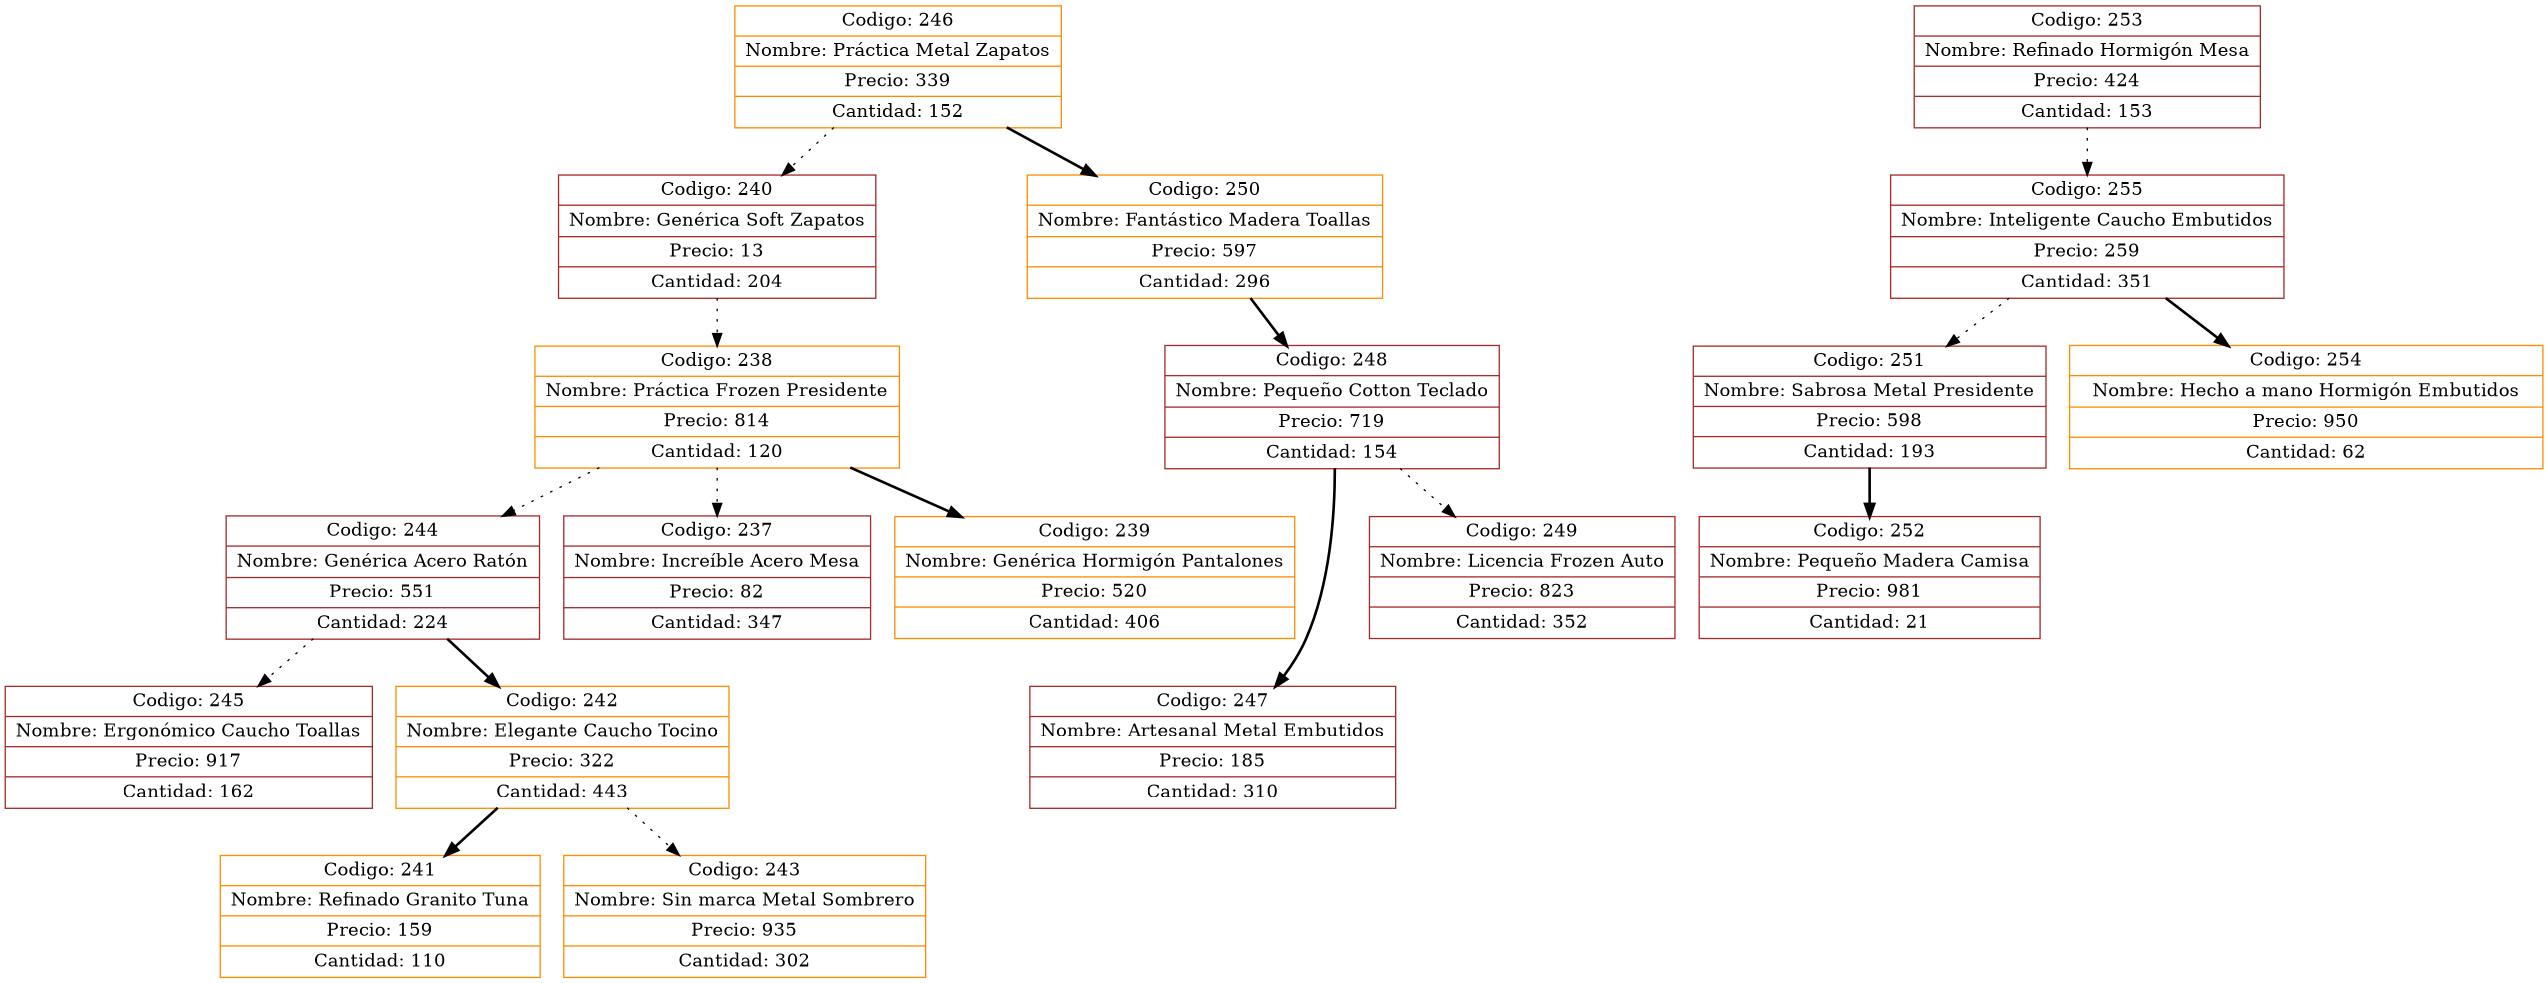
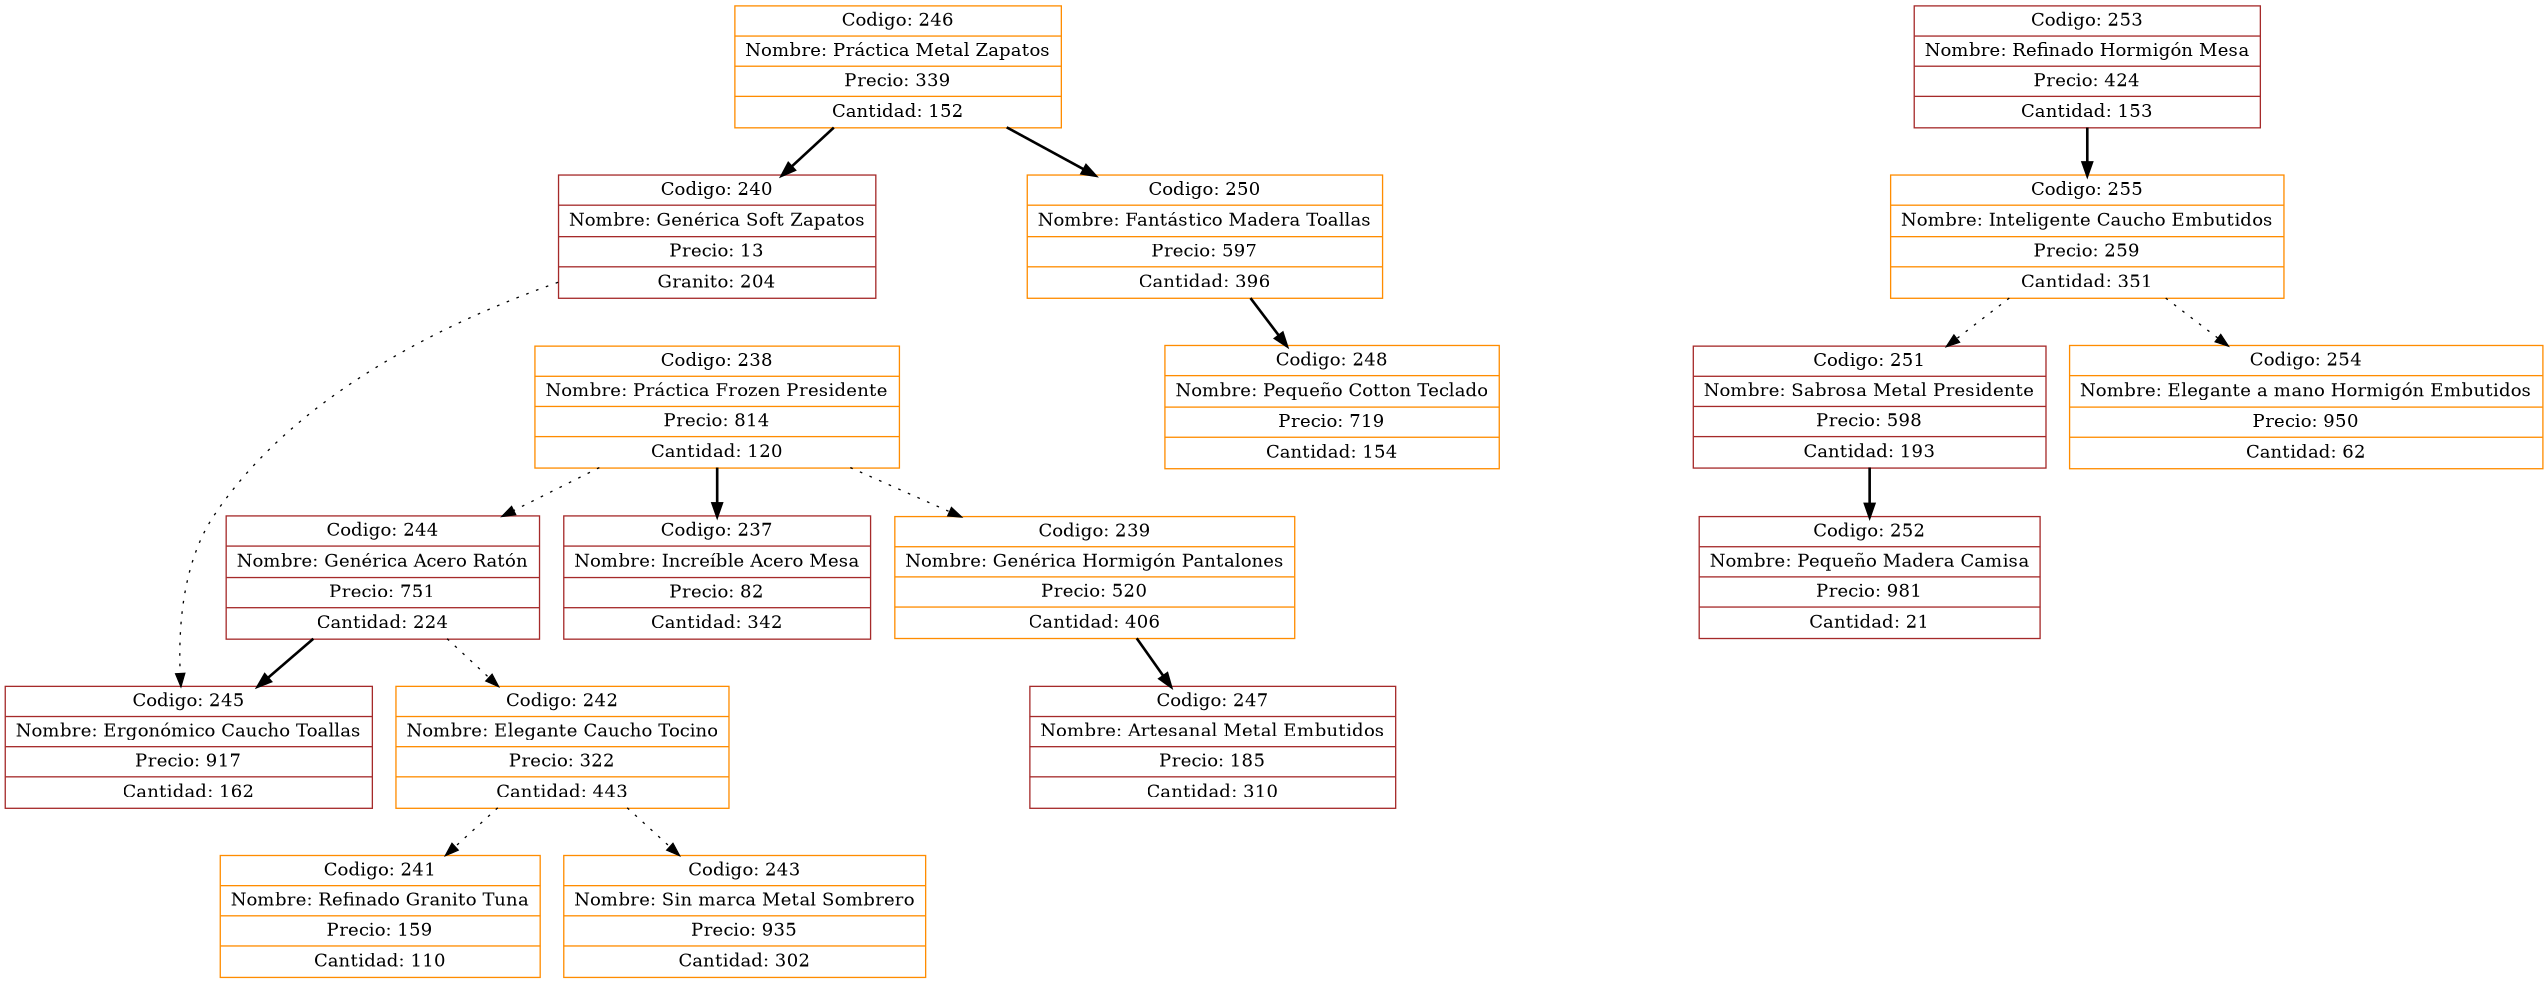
(2087, 145) -> (2087, 145)
(813, 147) -> (813, 147)
(2087, 237) -> (2087, 237)
(717, 282) -> (717, 282)
(1205, 282) -> (1205, 282)
(717, 316) -> (302, 421)
(2192, 318) -> (2192, 318)
(2306, 391) -> (2306, 391)
(1332, 407) -> (1332, 407)
(717, 485) -> (717, 485)
(900, 490) -> (900, 490)
(1325, 577) -> (1150, 657)
(1522, 578) -> none
(383, 592) -> (383, 592)
(717, 623) -> (717, 623)
(291, 658) -> (291, 658)
(468, 658) -> (468, 658)
(476, 827) -> (476, 827)
